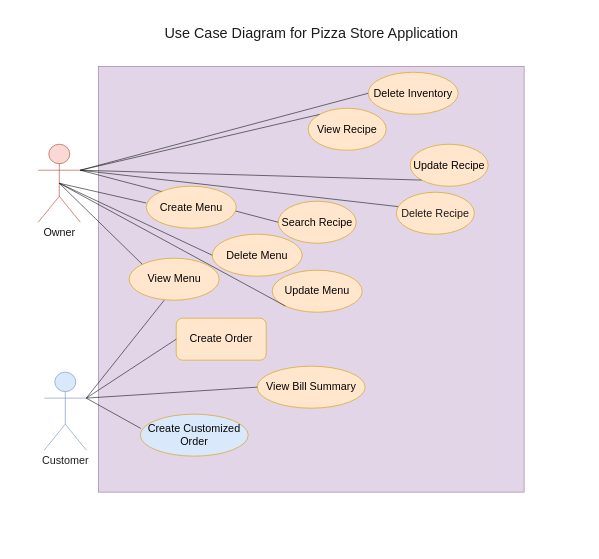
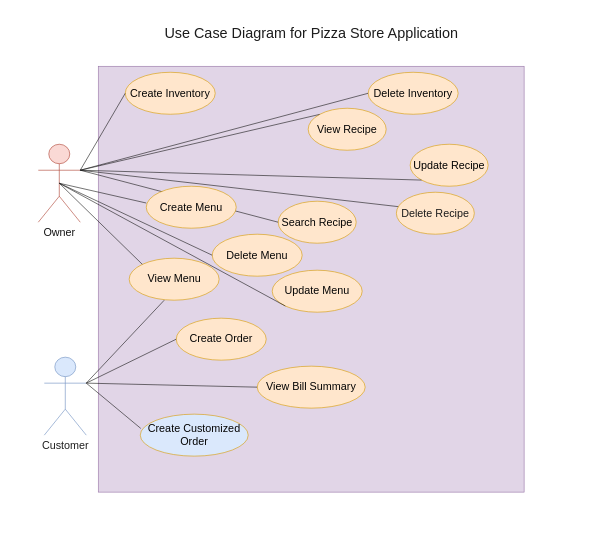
none -> (170, 93)
none -> (103, 130)
(221, 339) -> (221, 339)
(65, 411) -> (65, 396)
